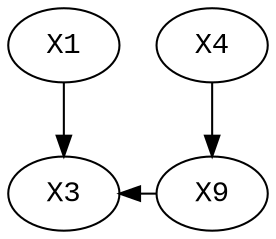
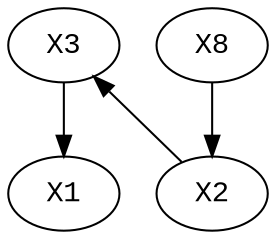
(212, 45) -> (212, 45)
(64, 109) -> (64, 109)
(212, 194) -> (212, 194)
